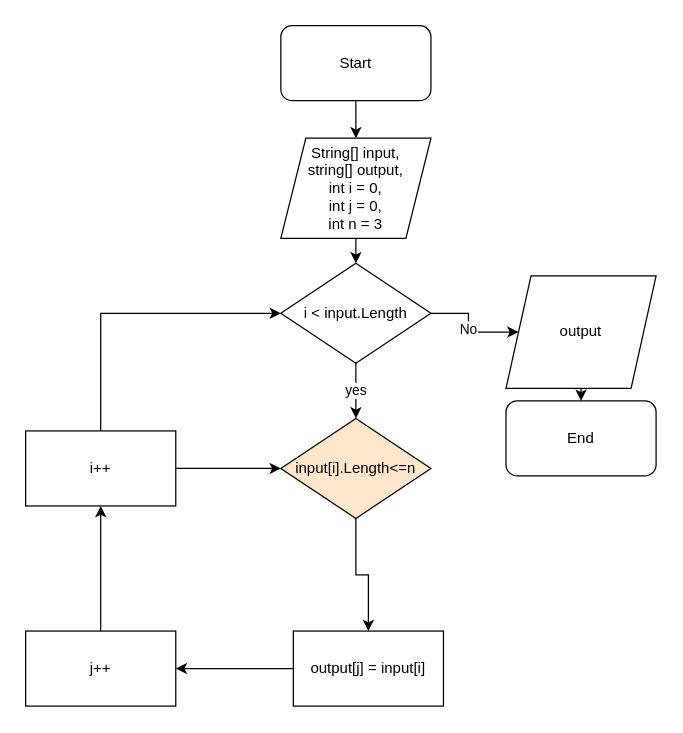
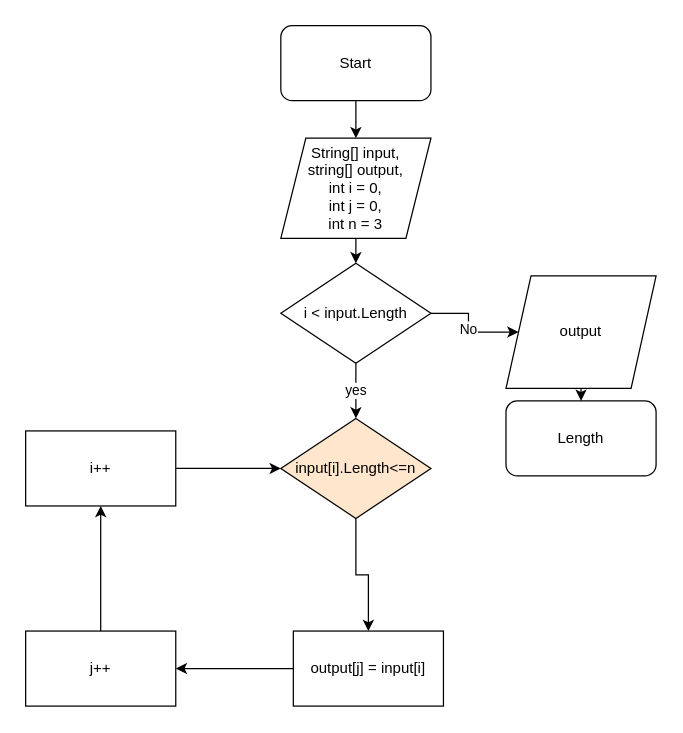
(128, 313) -> none
(581, 438) -> (581, 438)
